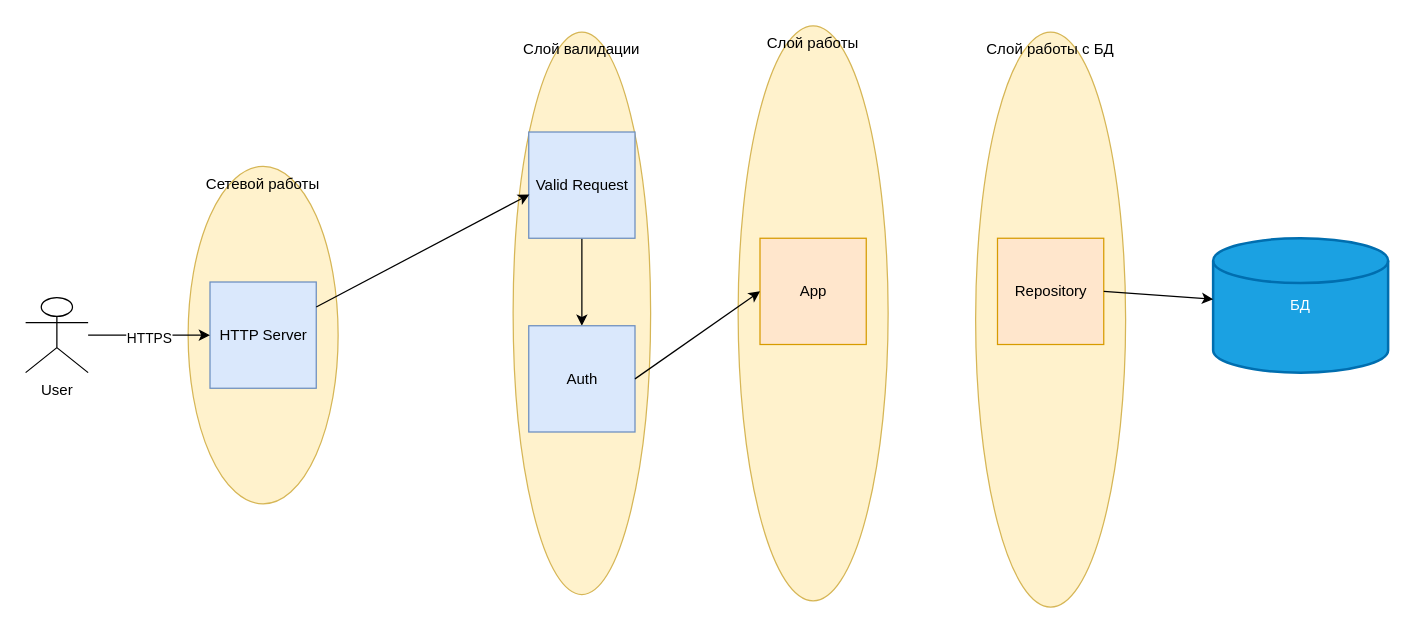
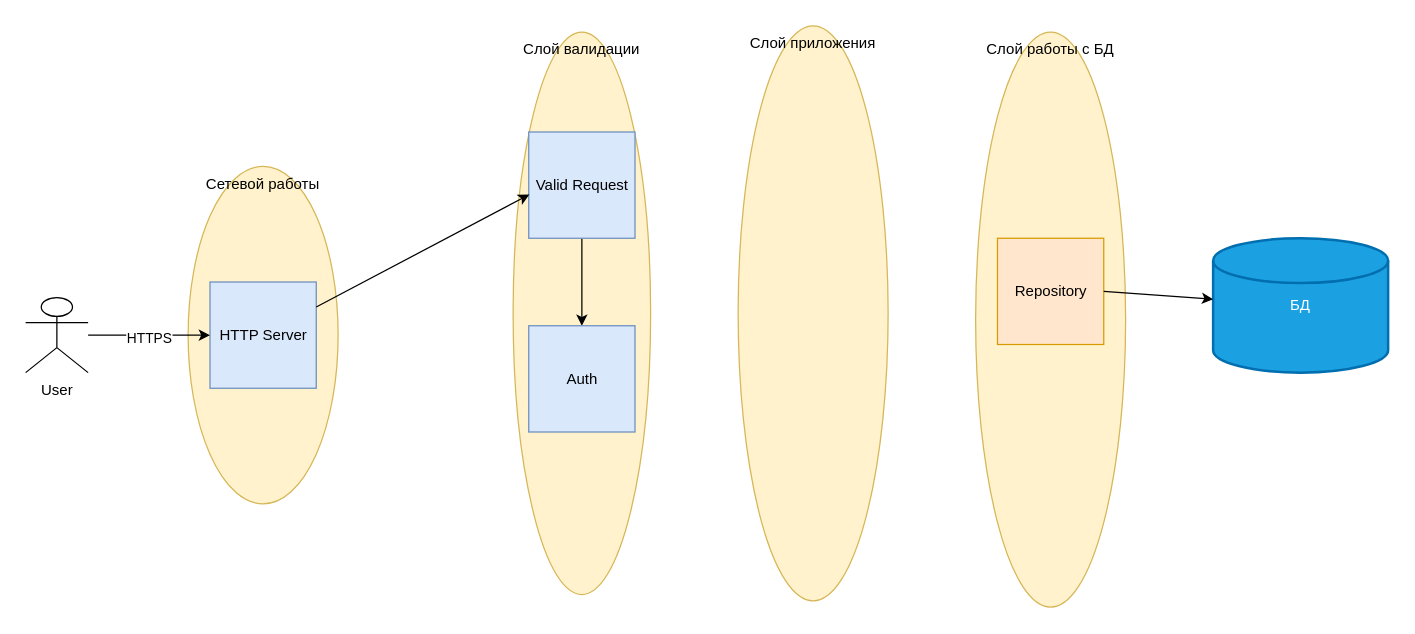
(813, 43) -> (813, 43)
(813, 291) -> none
(694, 337) -> none
